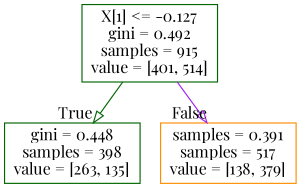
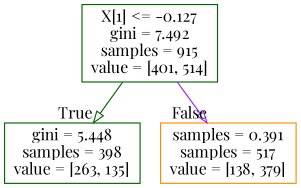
(150, 43) -> (150, 43)
(72, 153) -> (72, 153)
